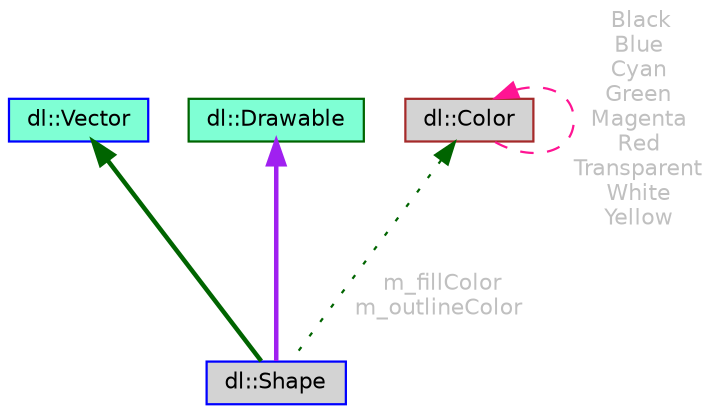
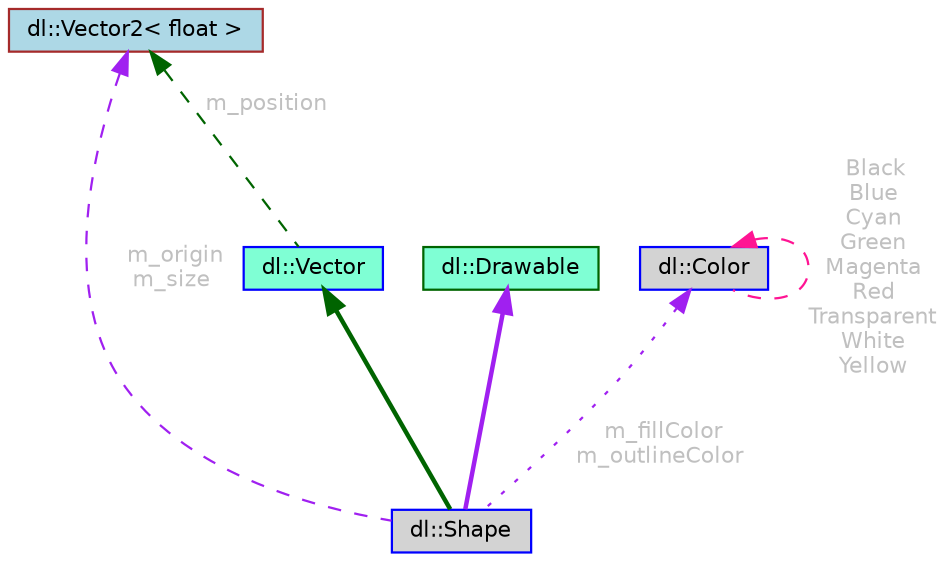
none -> (136, 30)
(469, 120) -> (704, 268)
(366, 261) -> (586, 414)
